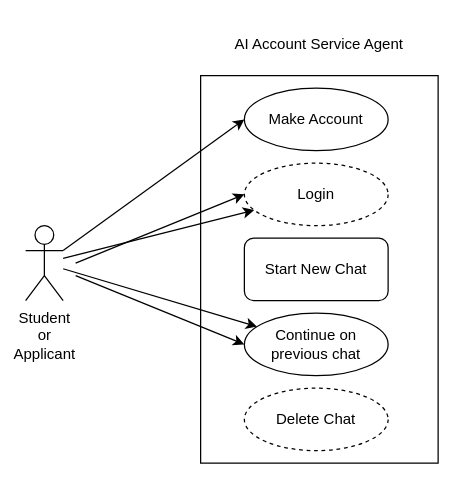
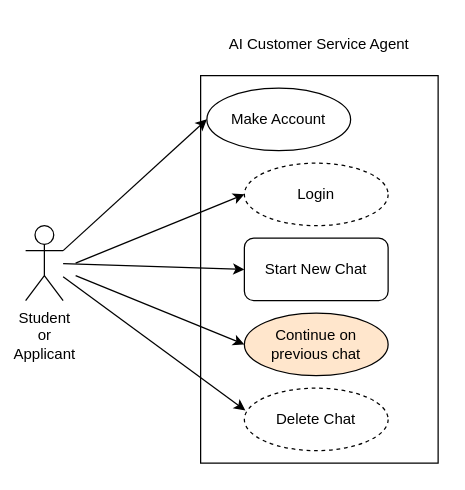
(319, 44) -> (319, 44)
(316, 119) -> (279, 119)
(191, 226) -> (151, 341)
(156, 297) -> (149, 266)
(316, 344) -> (316, 344)
